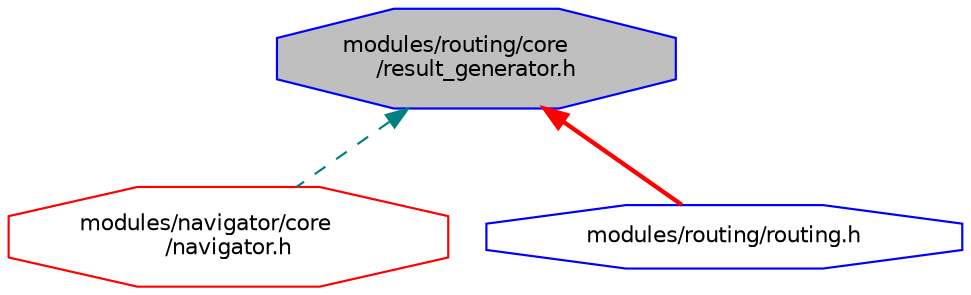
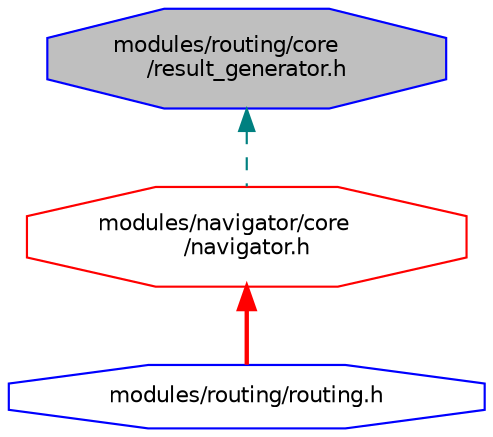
(622, 163) -> (247, 337)
